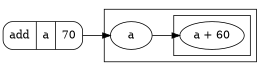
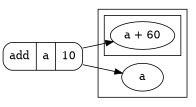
(69, 35) -> (69, 56)
(162, 36) -> (93, 46)
